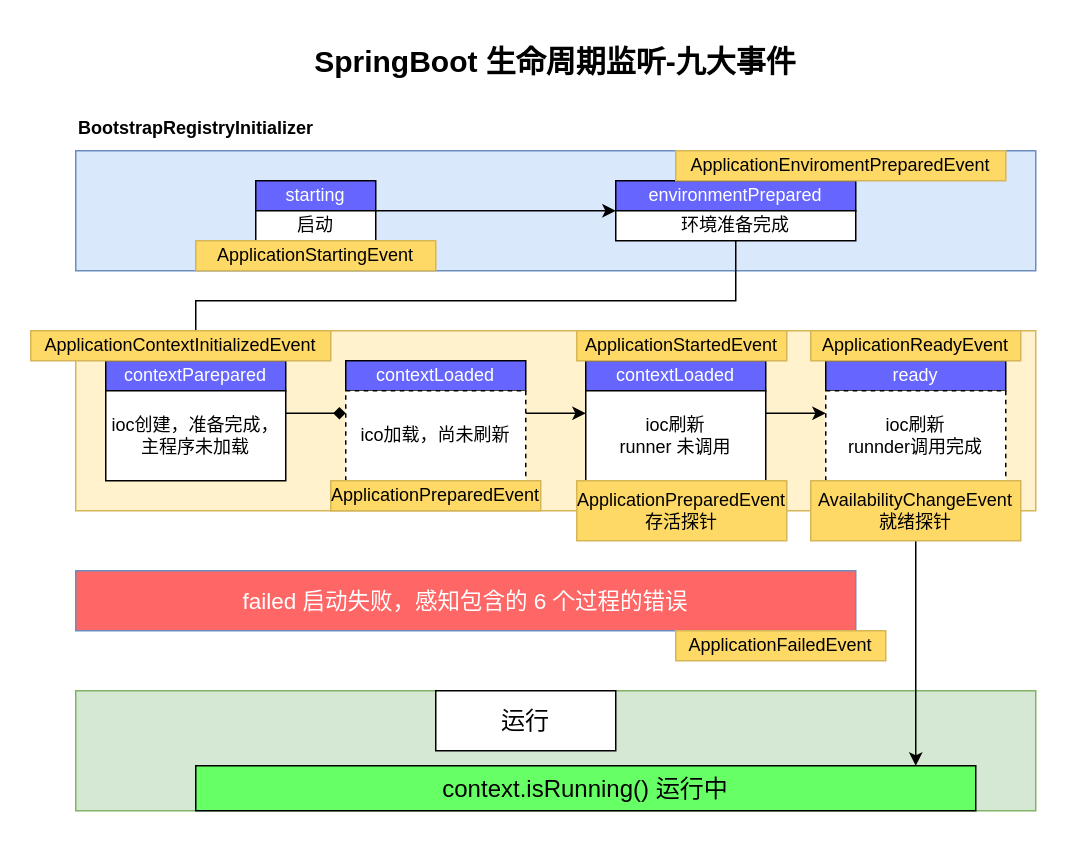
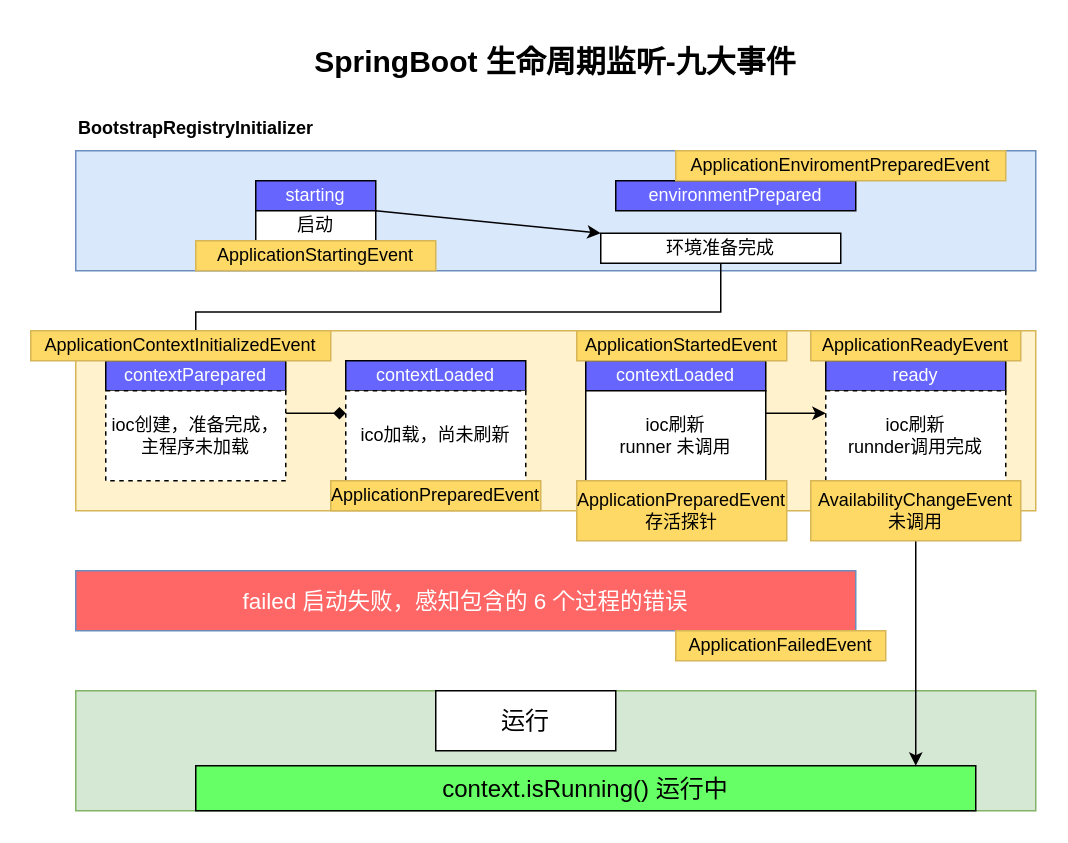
(736, 226) -> (721, 248)
(551, 413) -> none
(196, 436) -> (196, 436)
(916, 511) -> (916, 511)
